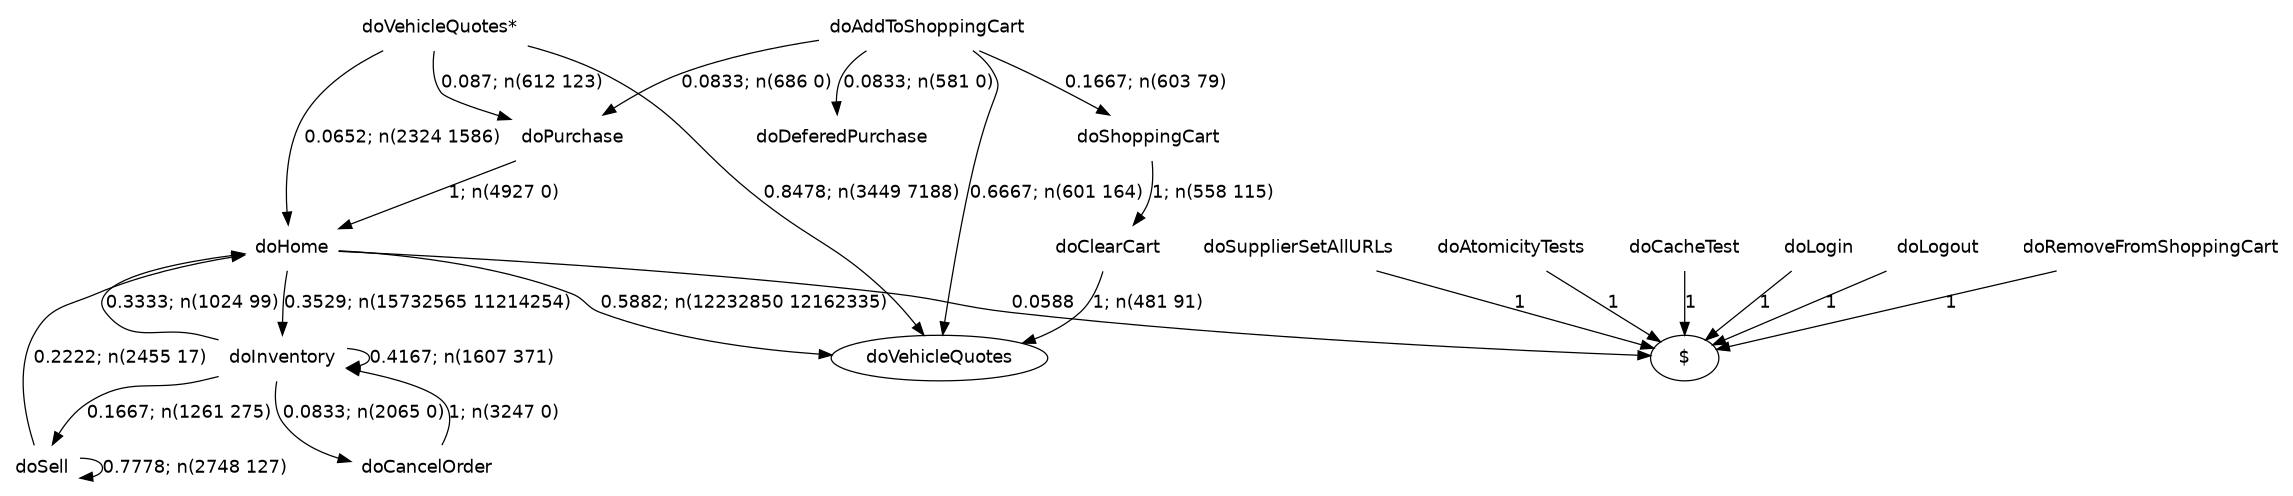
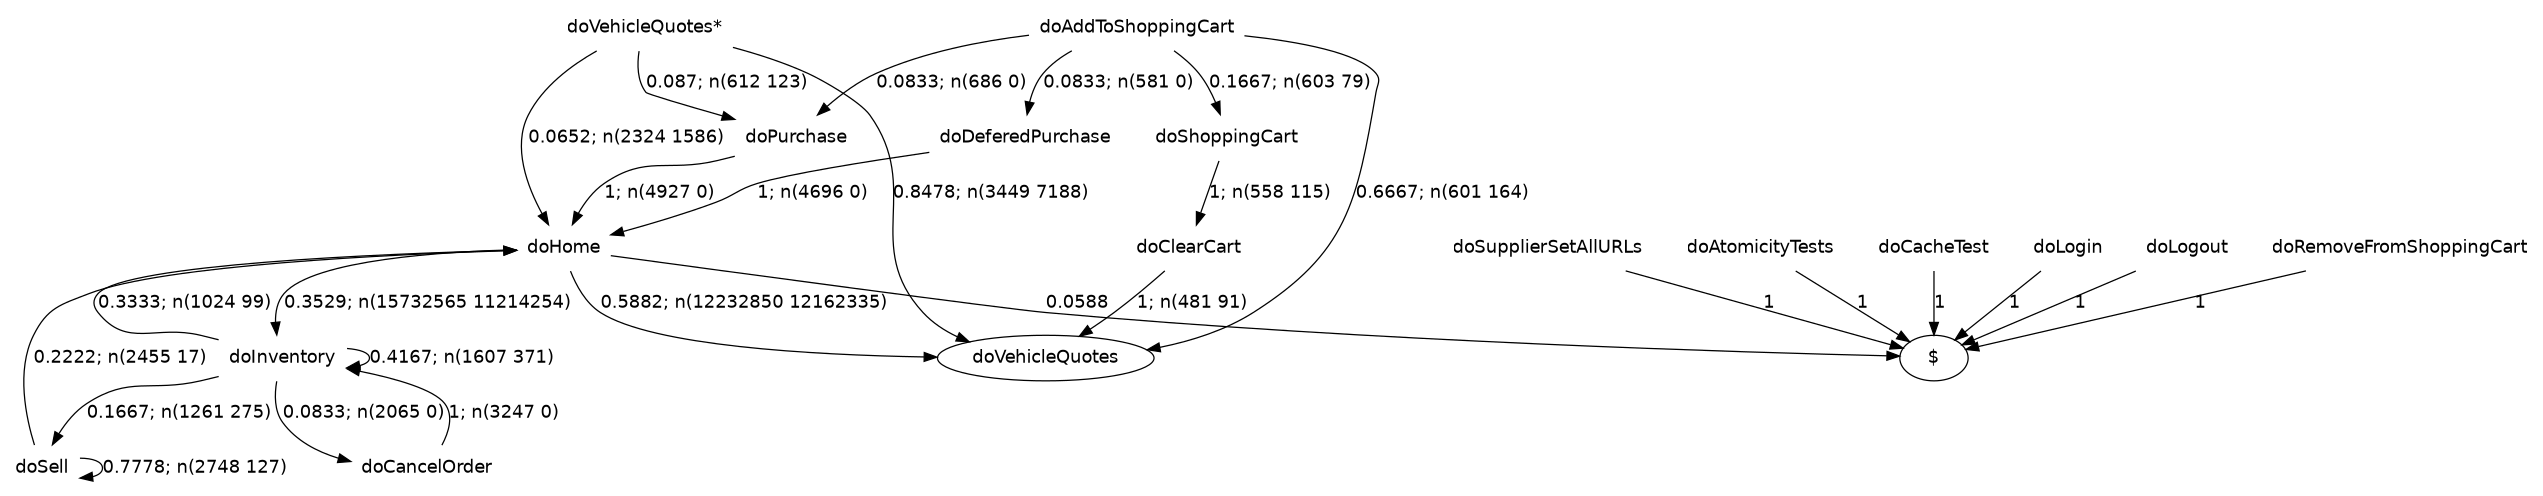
none -> (773, 179)
